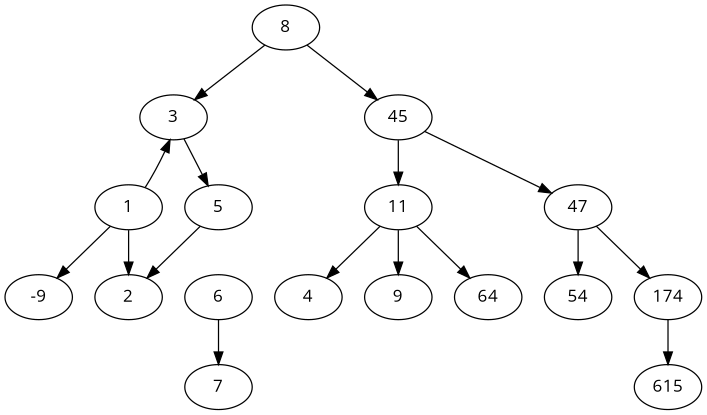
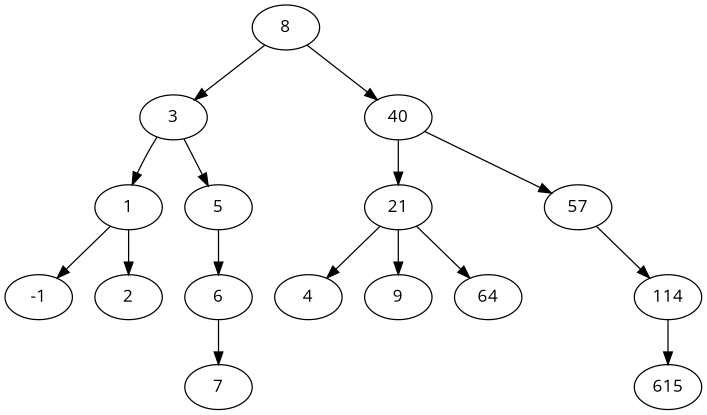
(398, 117) -> (398, 117)
(156, 170) -> (147, 155)
(398, 207) -> (398, 207)
(578, 207) -> (578, 207)
(178, 248) -> (219, 246)
(39, 297) -> (39, 297)
(578, 297) -> none
(668, 297) -> (668, 297)
